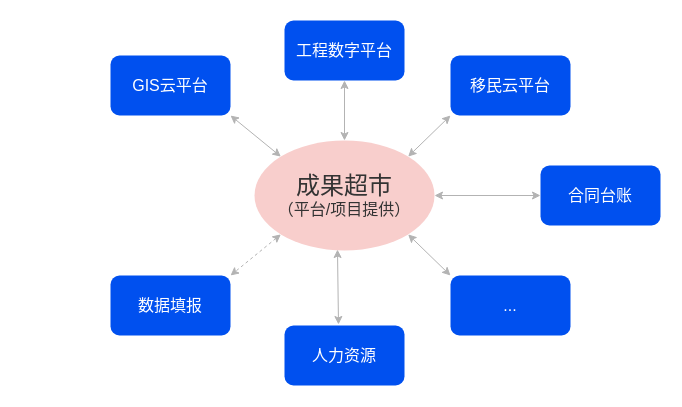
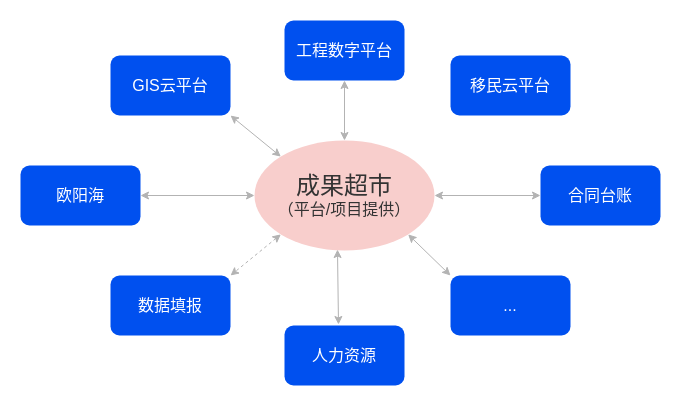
(429, 136) -> none
none -> (81, 196)
none -> (198, 196)
